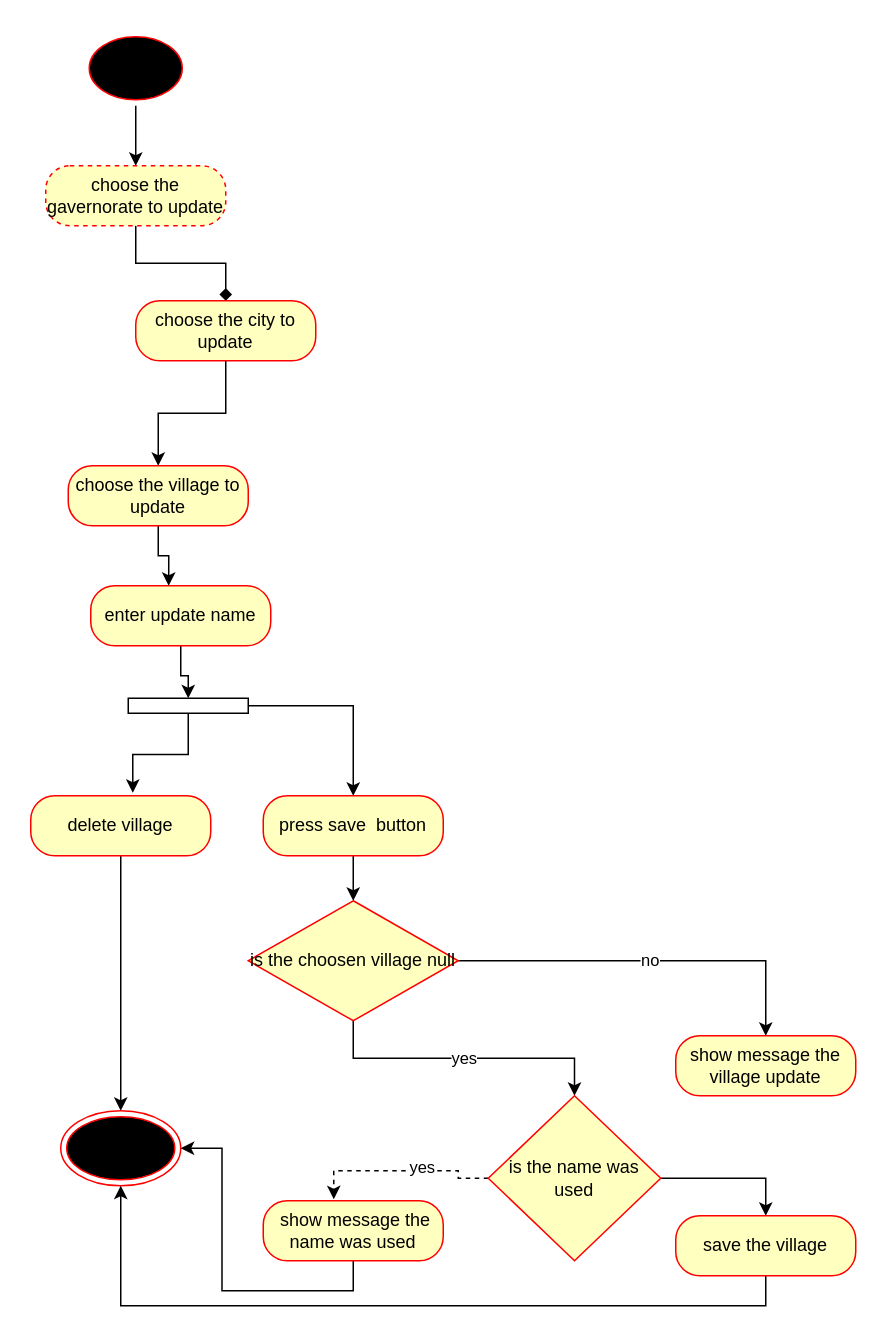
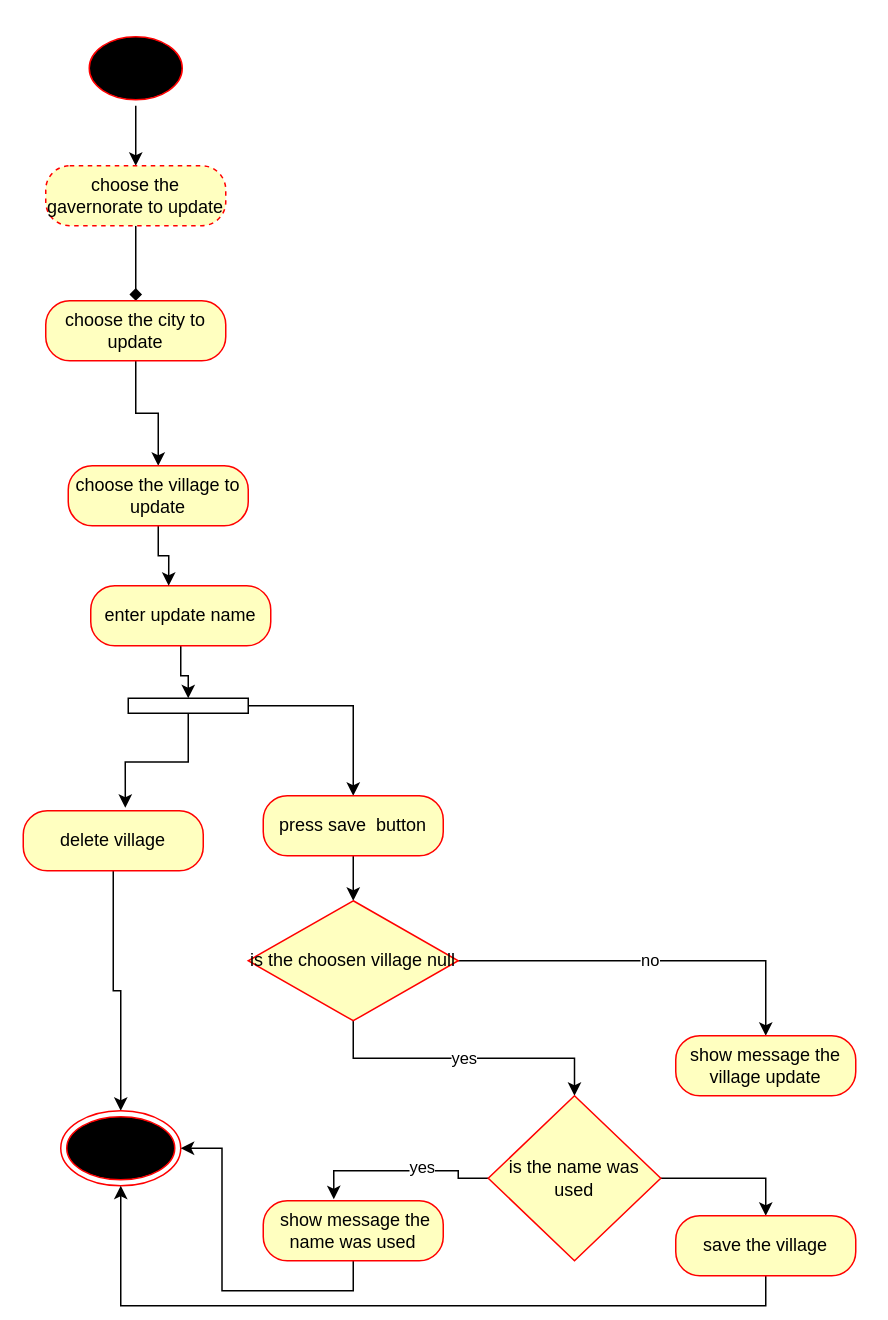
(226, 331) -> (136, 331)
(121, 826) -> (113, 841)
(364, 1171) -> (364, 1171)
